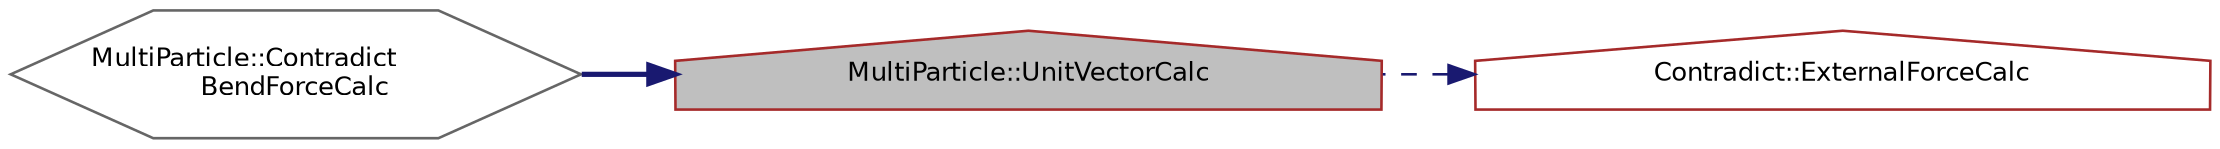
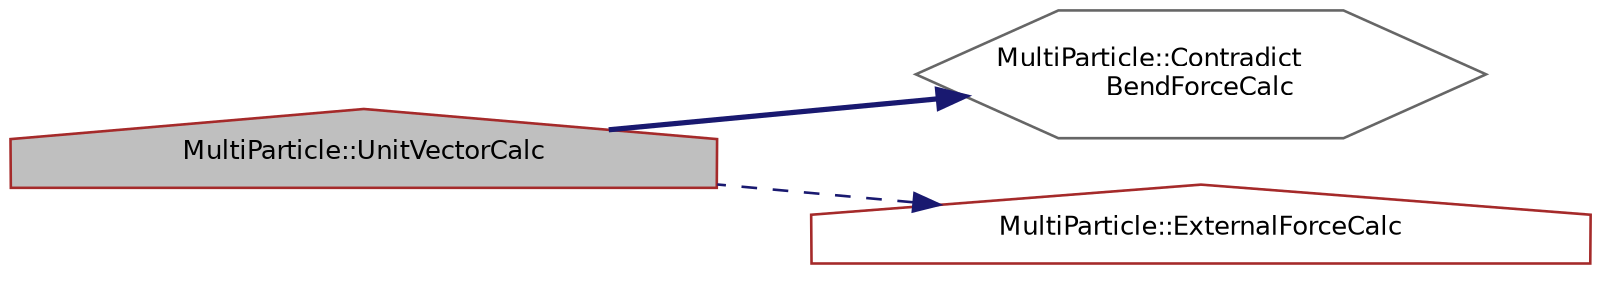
(615, 74) -> (773, 114)
(1843, 74) -> (1201, 228)
